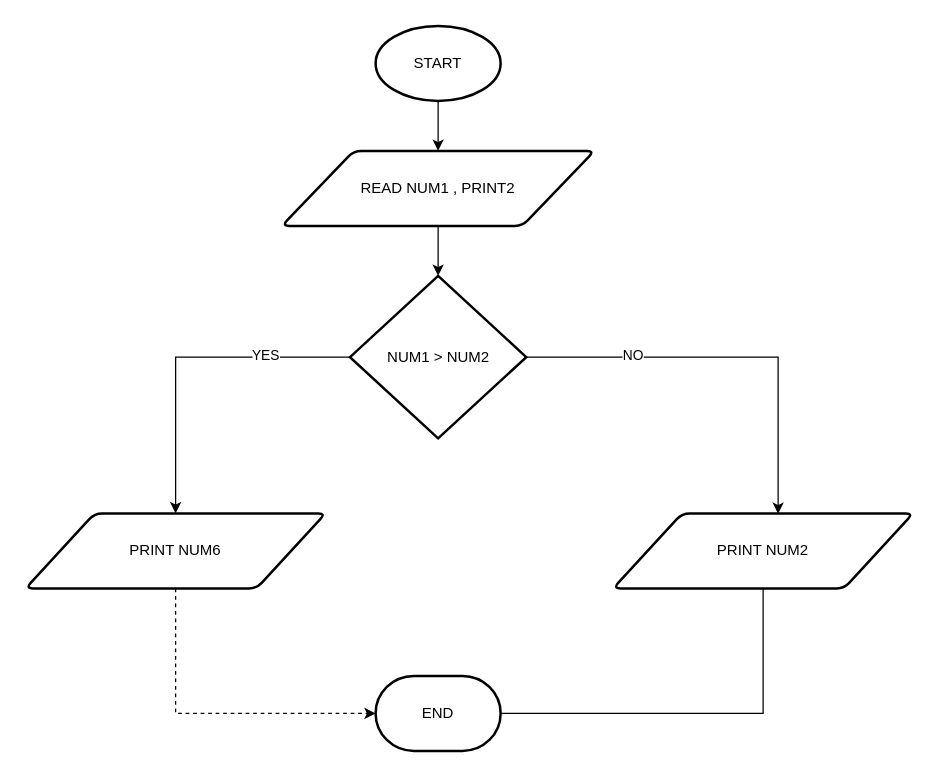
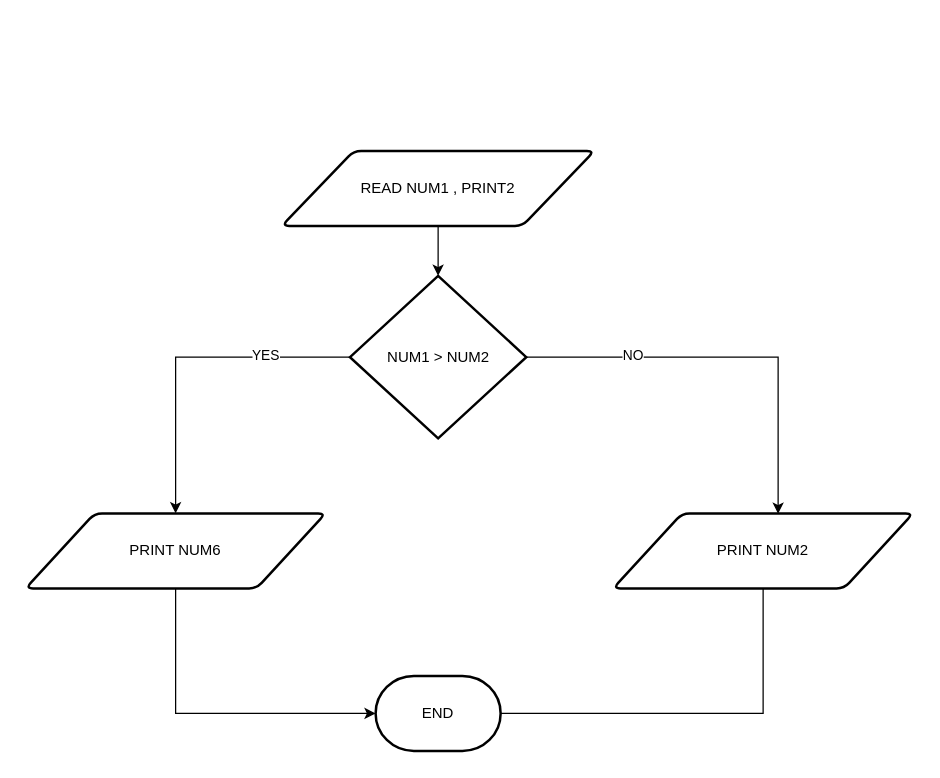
(438, 63) -> none
(438, 122) -> none
(210, 713) -> (210, 713)
